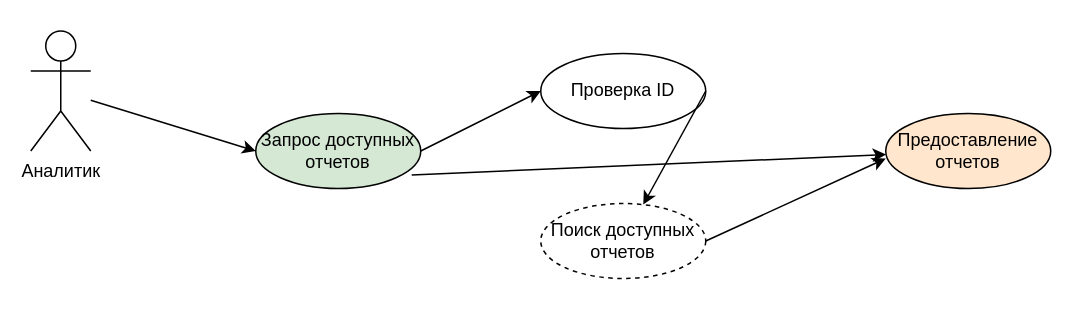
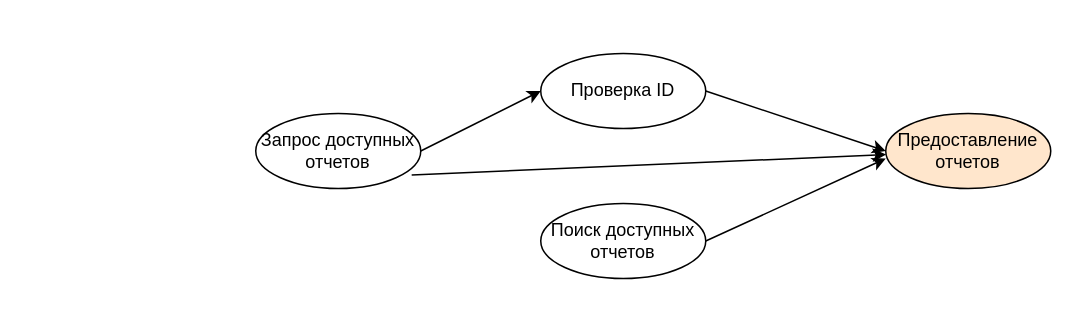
(61, 91) -> none
(168, 124) -> none
(677, 143) -> (791, 119)
(338, 151) -> (338, 151)
(623, 241) -> (623, 241)
